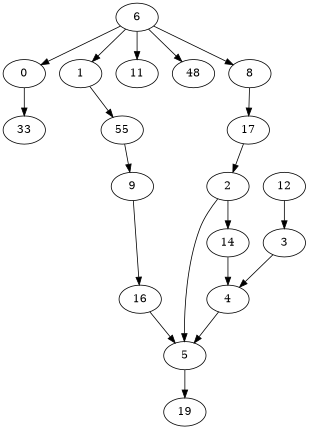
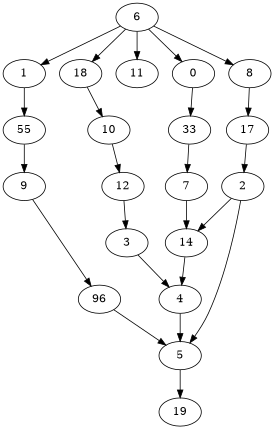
(193, 74) -> (81, 74)
none -> (109, 130)
none -> (186, 186)
(140, 299) -> (99, 299)
